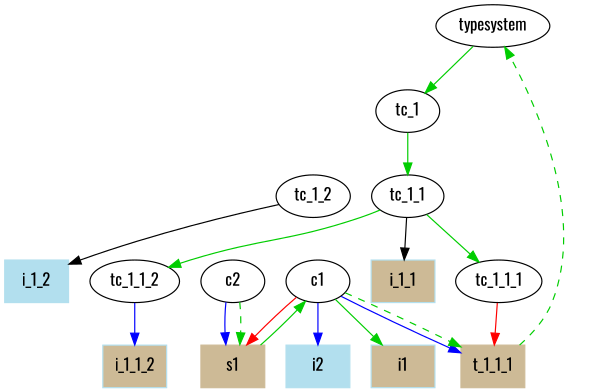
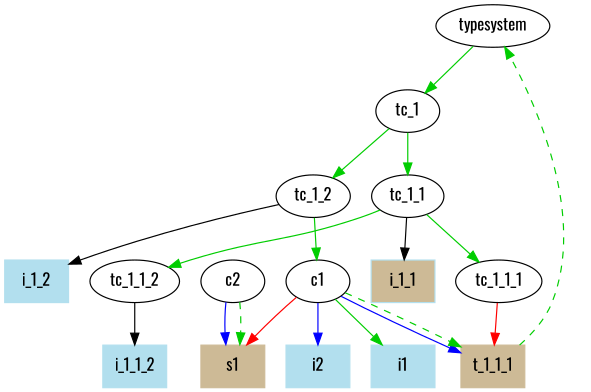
none -> (365, 149)
(135, 318) -> (135, 318)
(279, 328) -> (316, 238)
(135, 366) -> (135, 366)
(403, 366) -> (403, 366)
